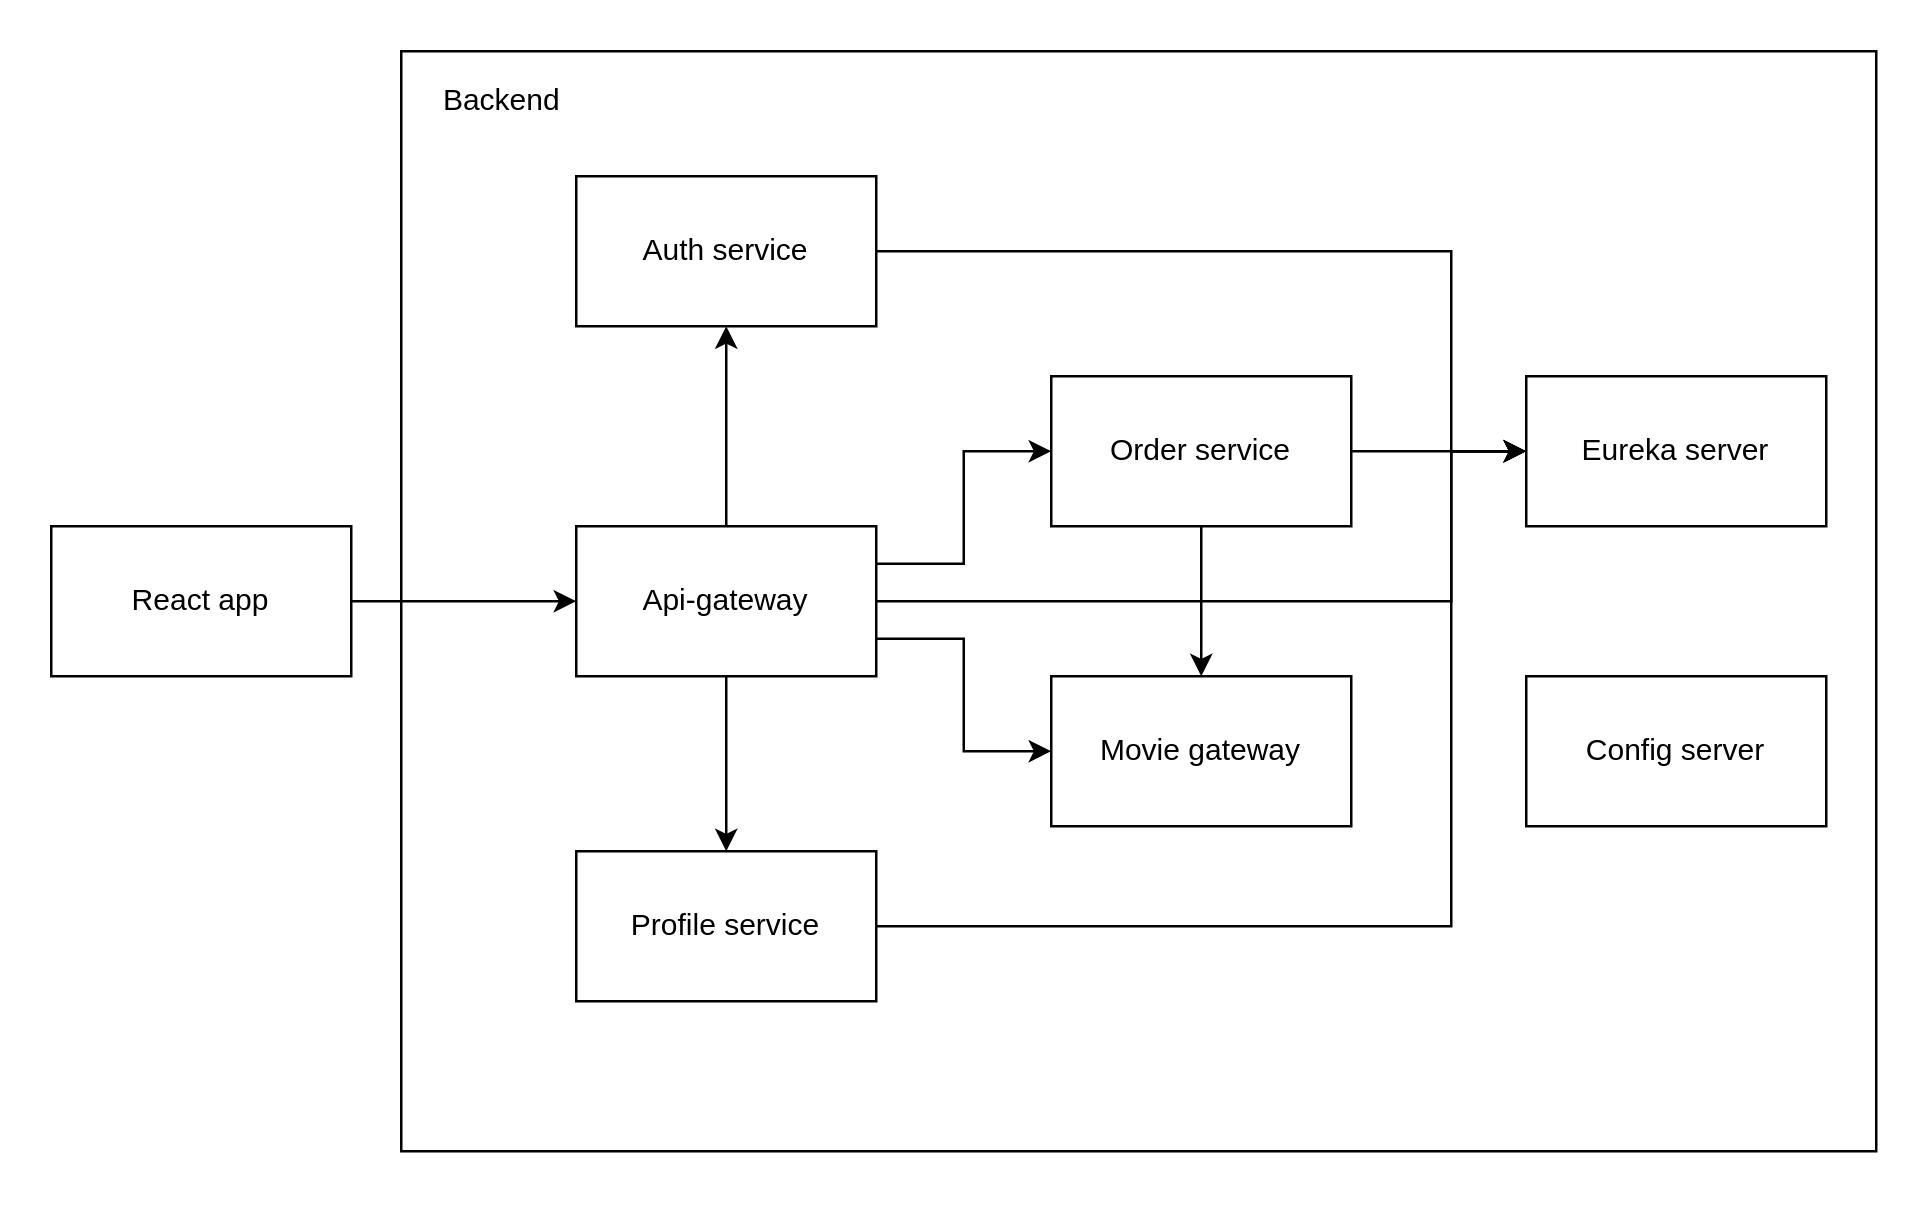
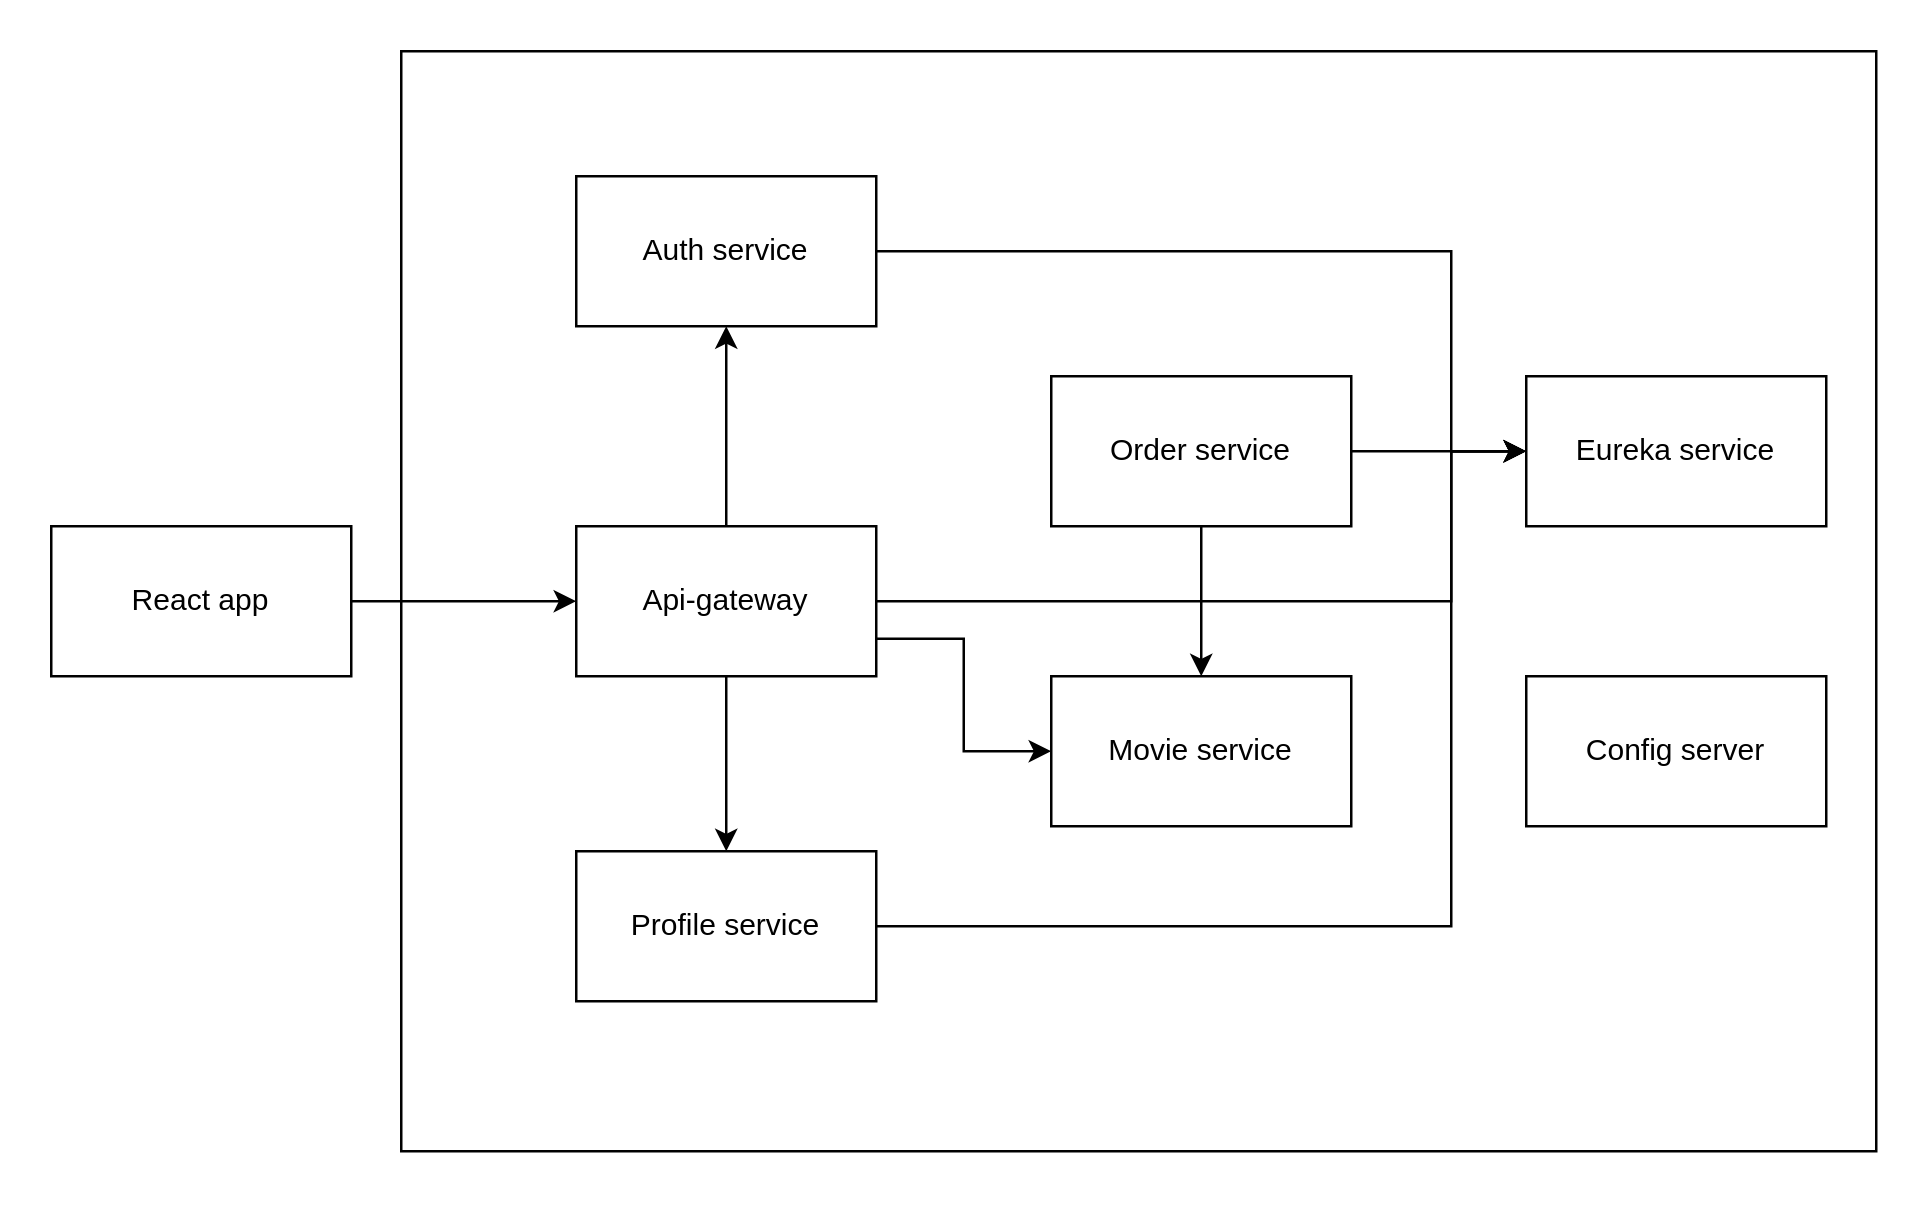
(501, 101) -> none
(1676, 451) -> (1676, 451)
(964, 516) -> none
(1201, 751) -> (1201, 751)
